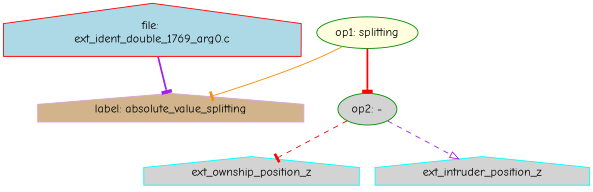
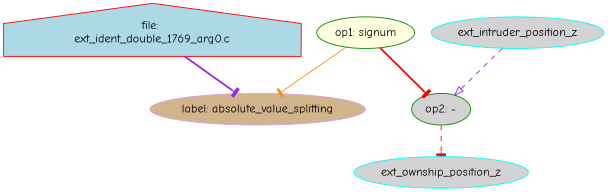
(367, 33) -> (366, 33)
(171, 109) -> (258, 109)
(419, 138) -> (482, 69)
(252, 172) -> (441, 172)
(482, 172) -> (518, 33)
